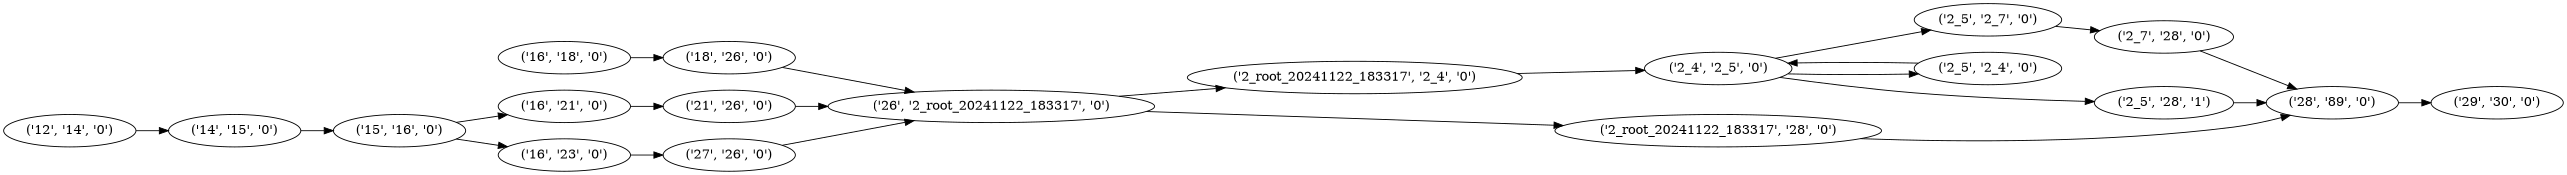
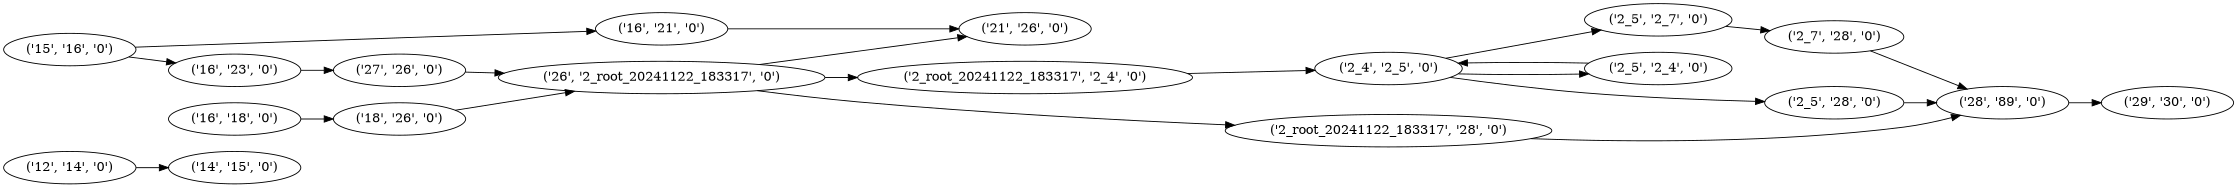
(2164, 103) -> (1834, 103)
(807, 106) -> (859, 51)
(313, 131) -> none
